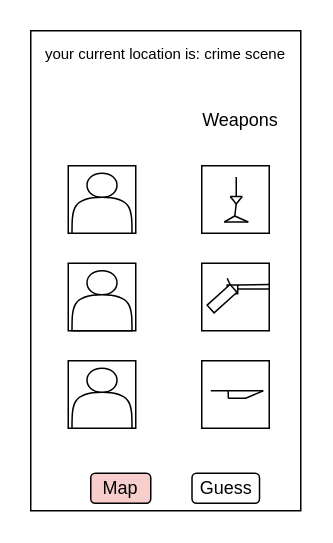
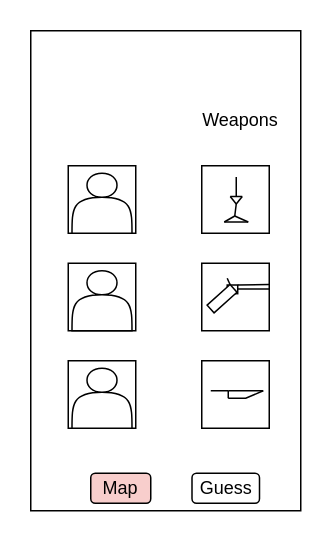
(166, 53) -> none
